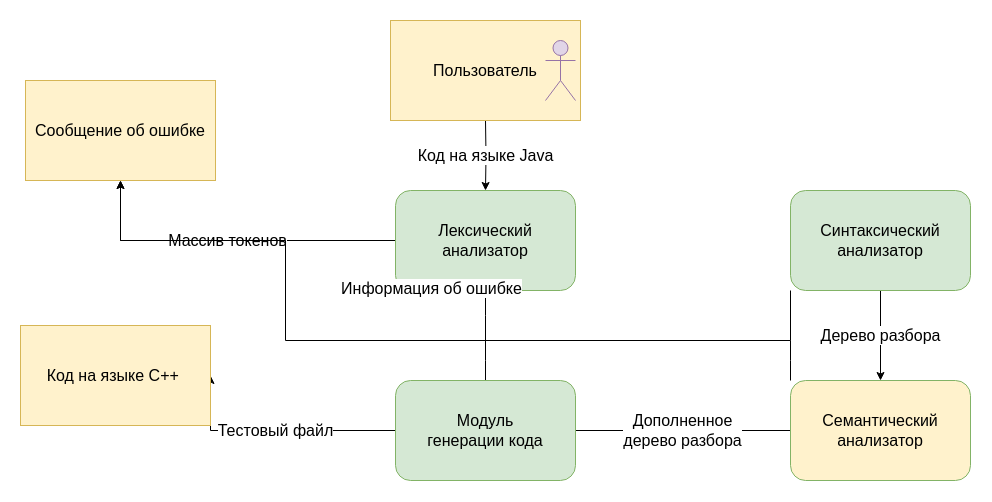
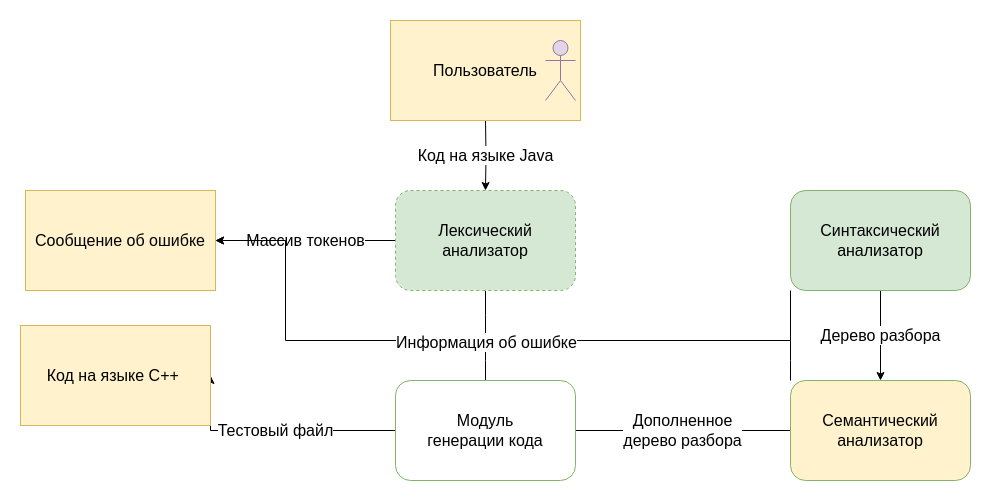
(121, 131) -> (121, 241)
(486, 241) -> (486, 241)
(486, 431) -> (486, 431)
